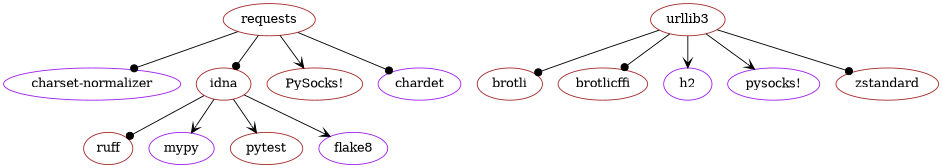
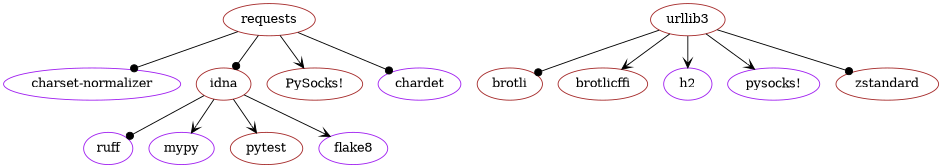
(649, 49) -> (649, 49)
(108, 148) -> (108, 148)
